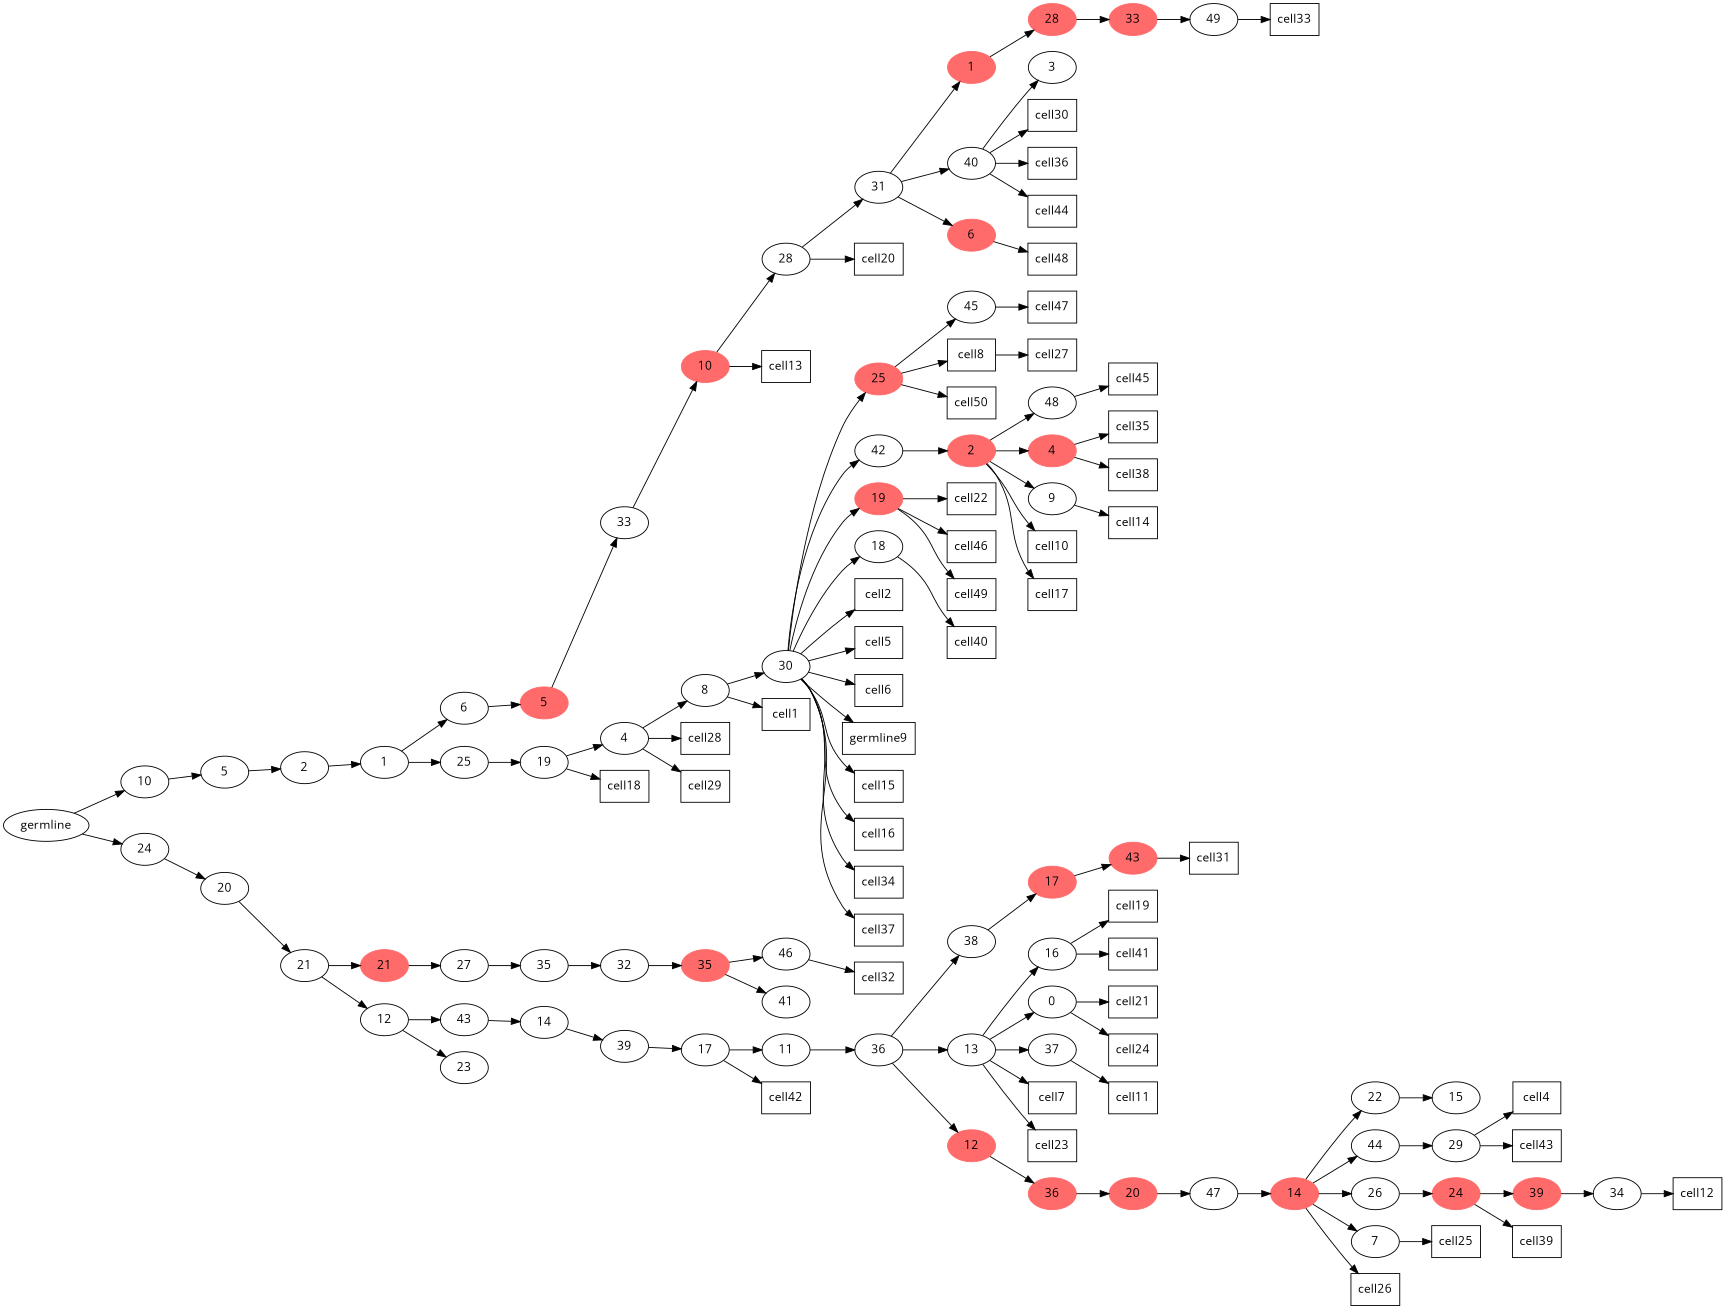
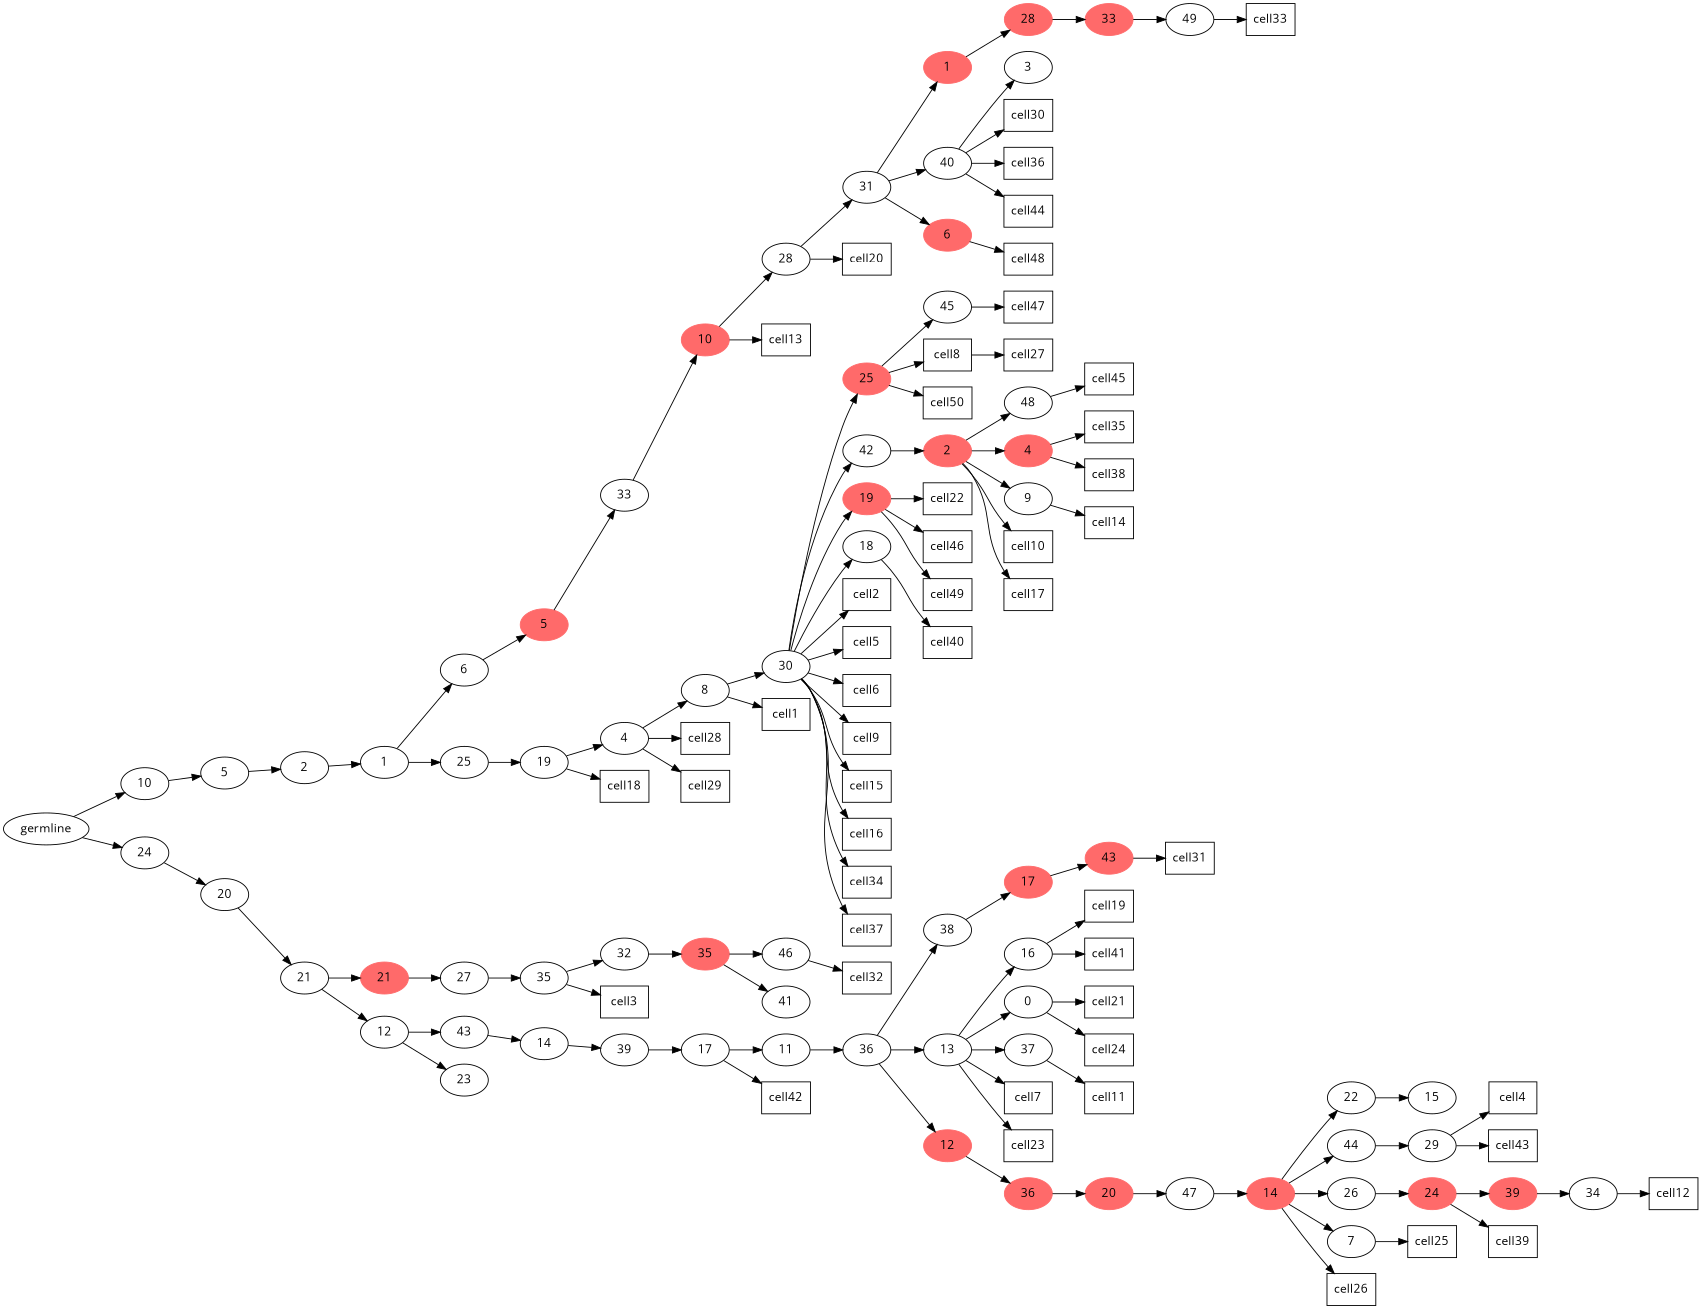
(879, 738) -> (867, 738)
none -> (625, 1002)
